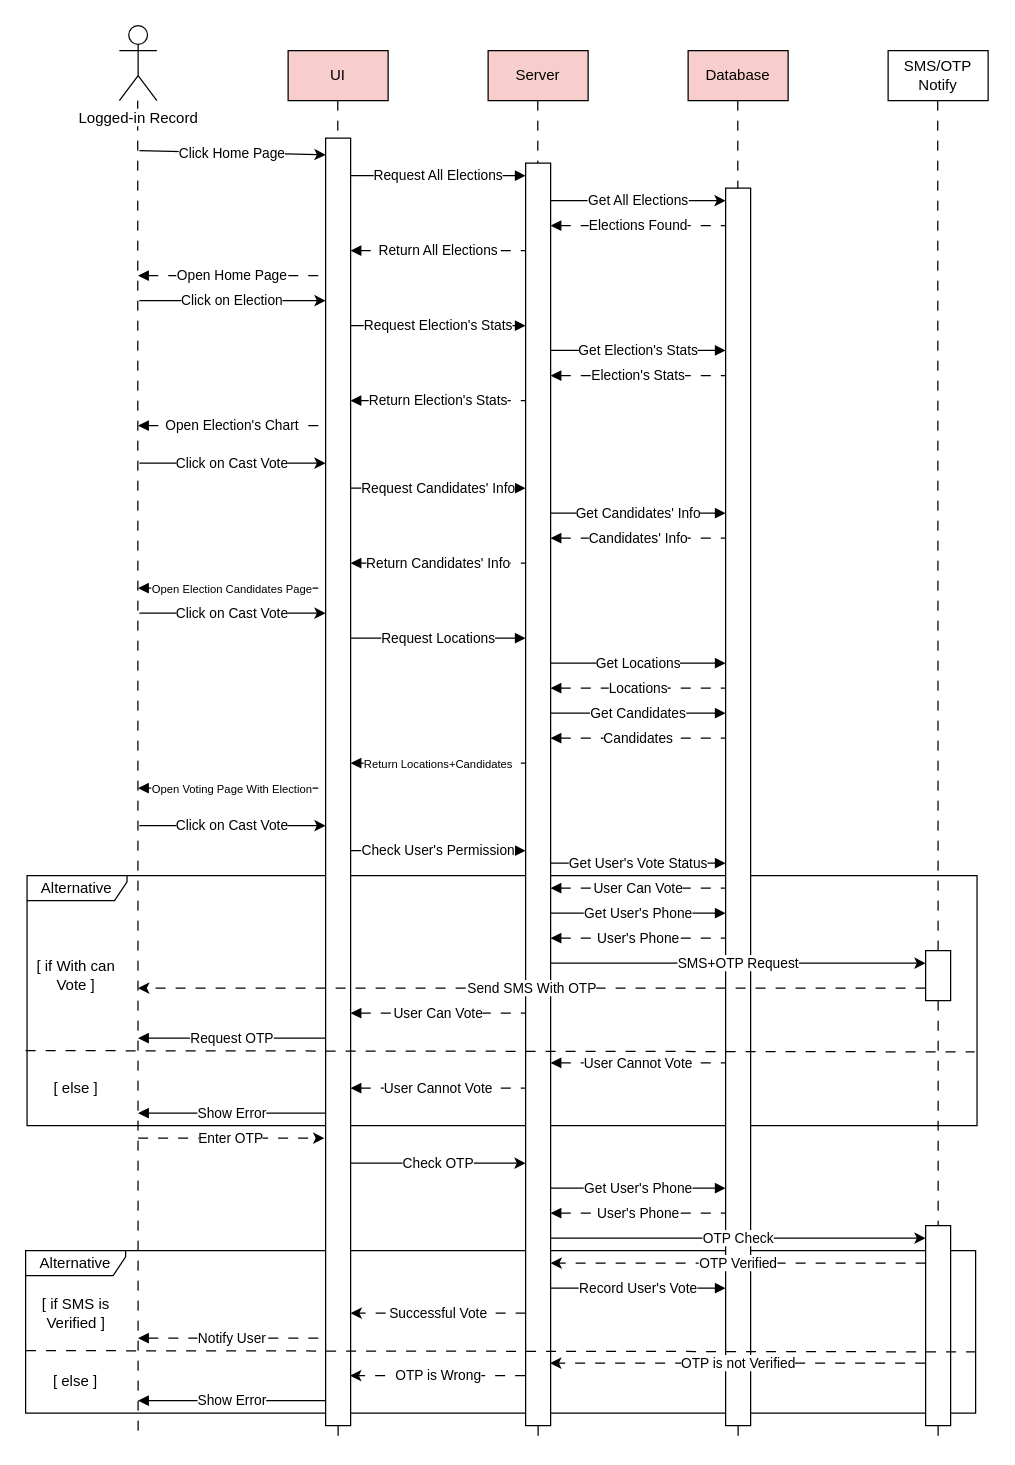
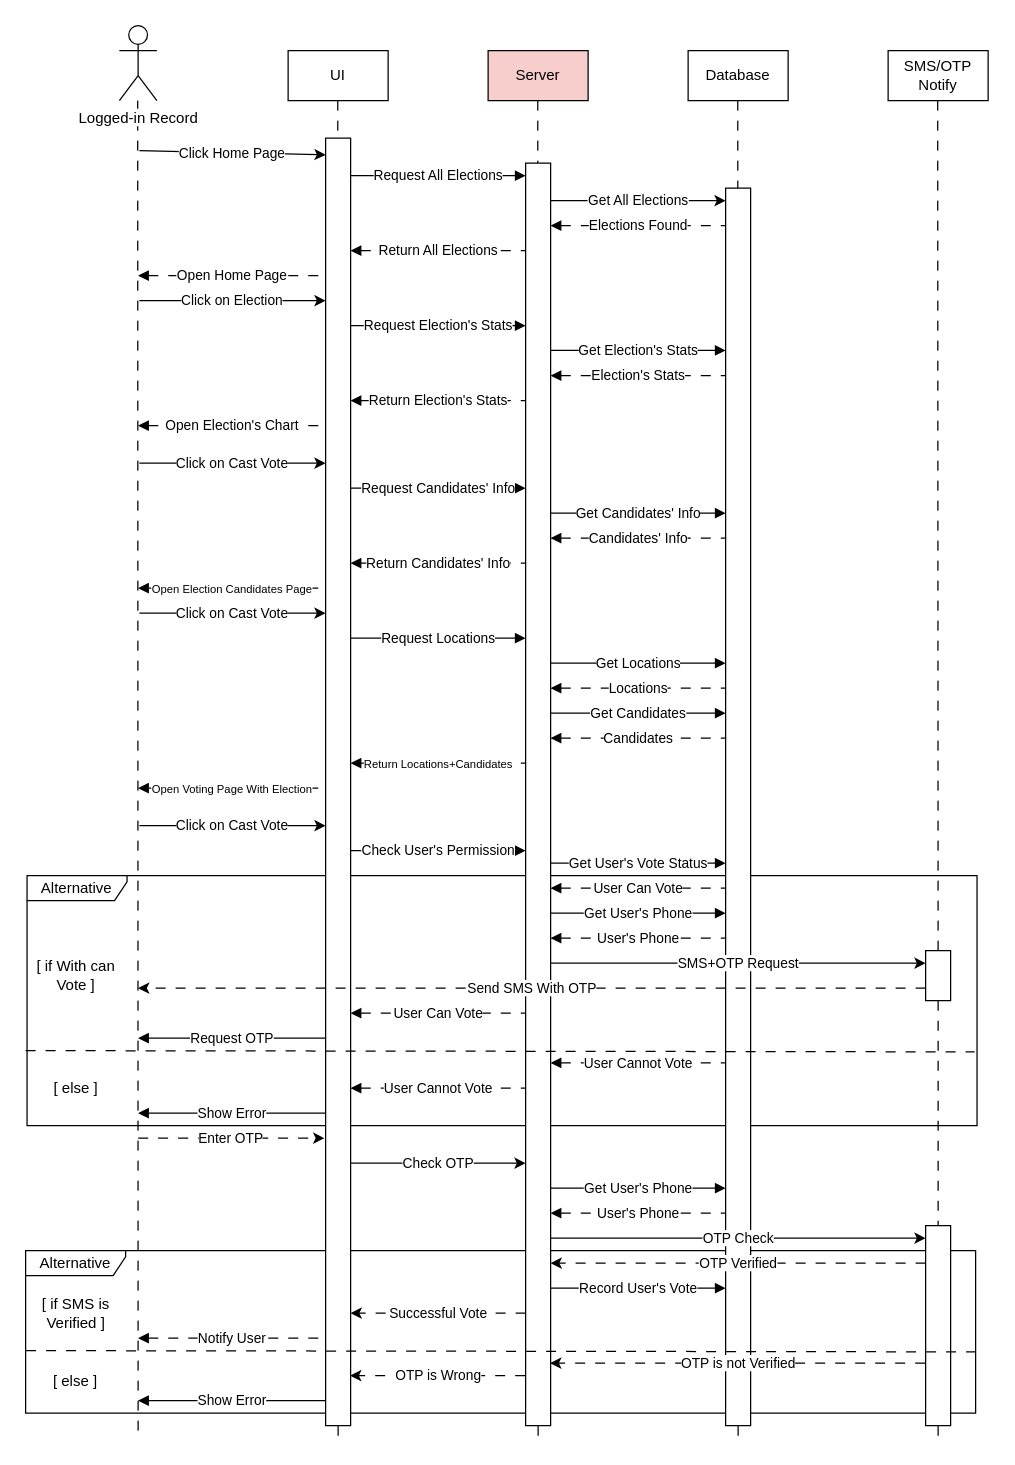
(338, 76) -> (338, 76)
(738, 76) -> (738, 76)
